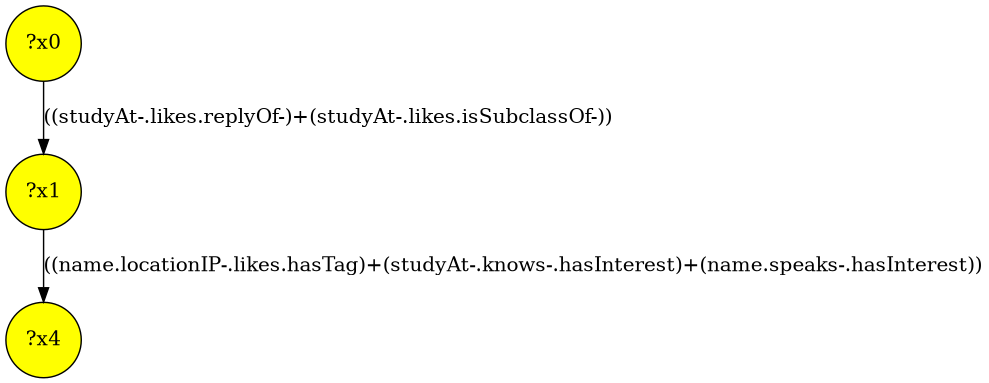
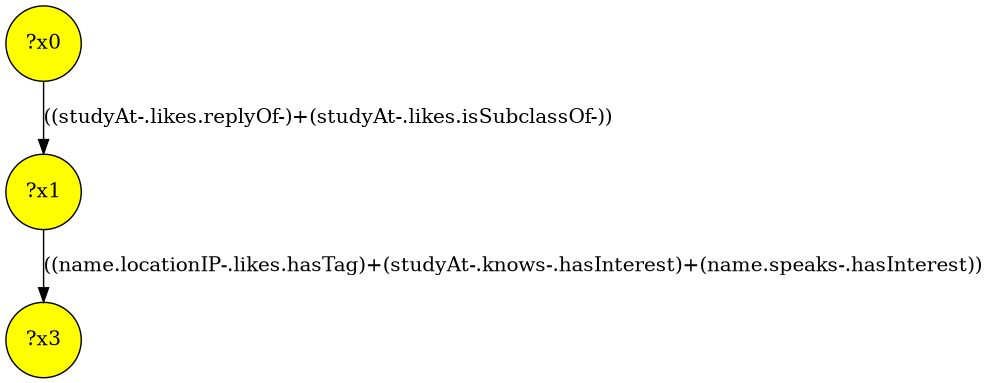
(44, 340) -> (44, 340)
